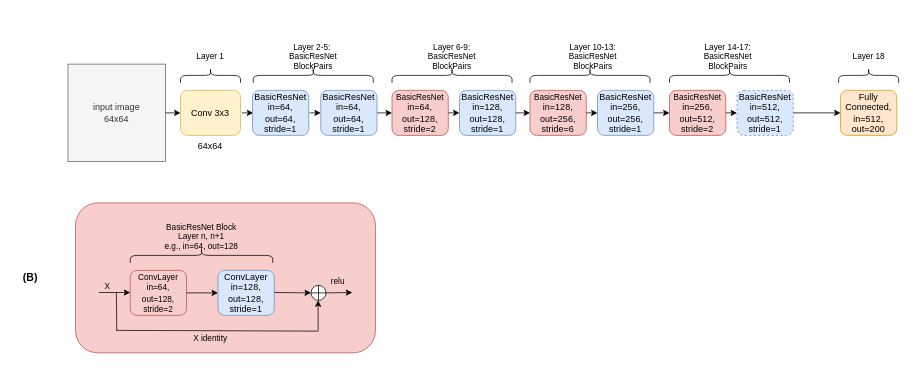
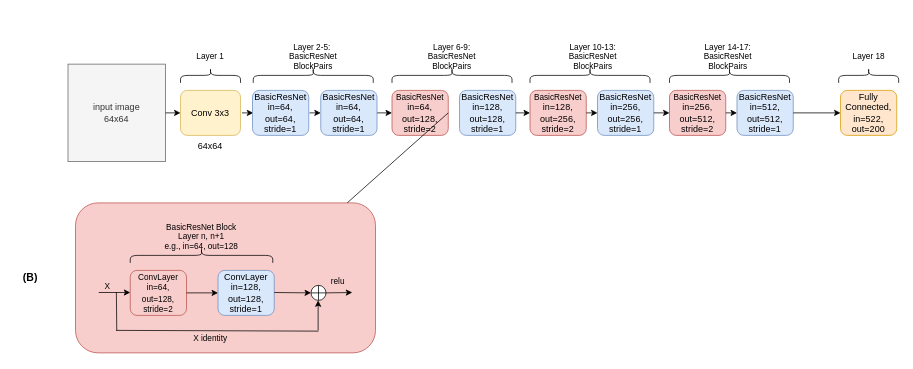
(449, 113) -> (397, 158)
(558, 113) -> (558, 113)
(765, 113) -> (765, 113)
(869, 113) -> (869, 113)
